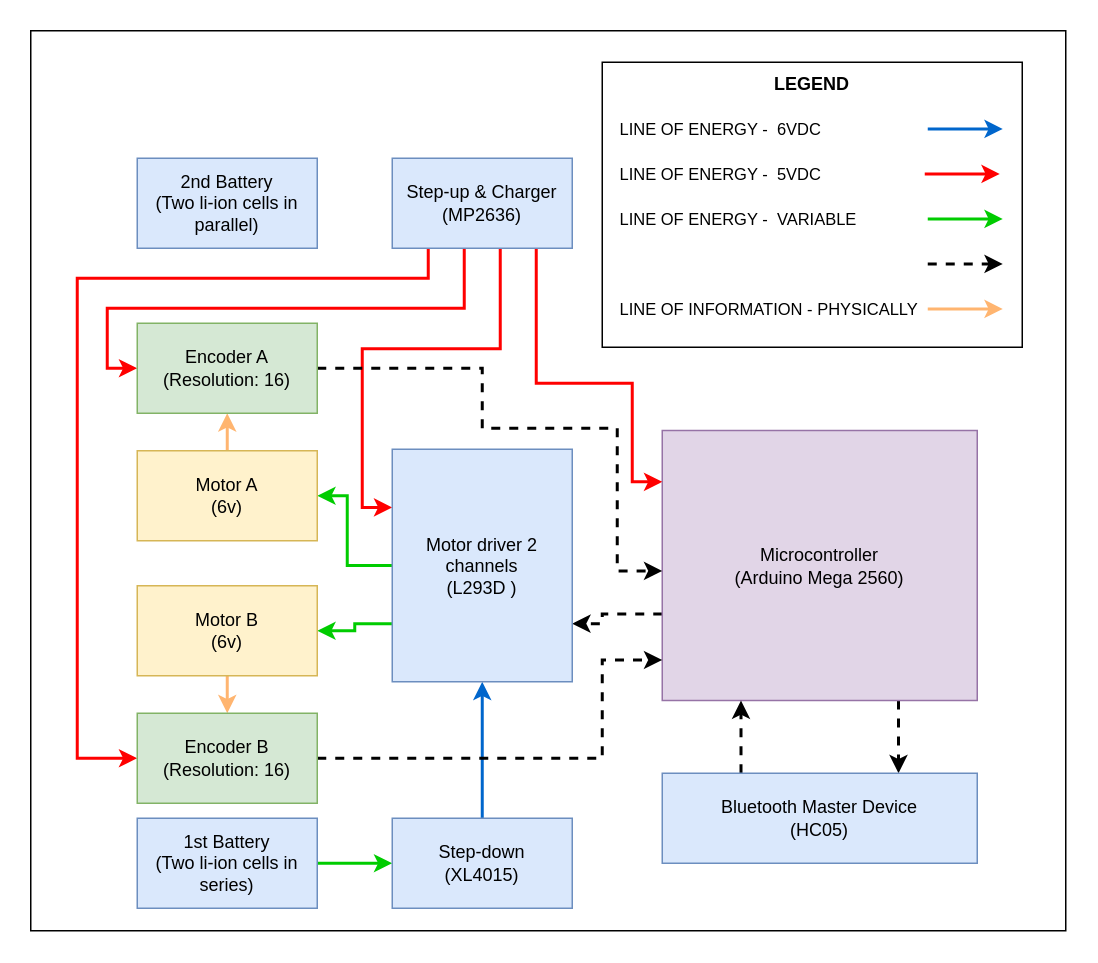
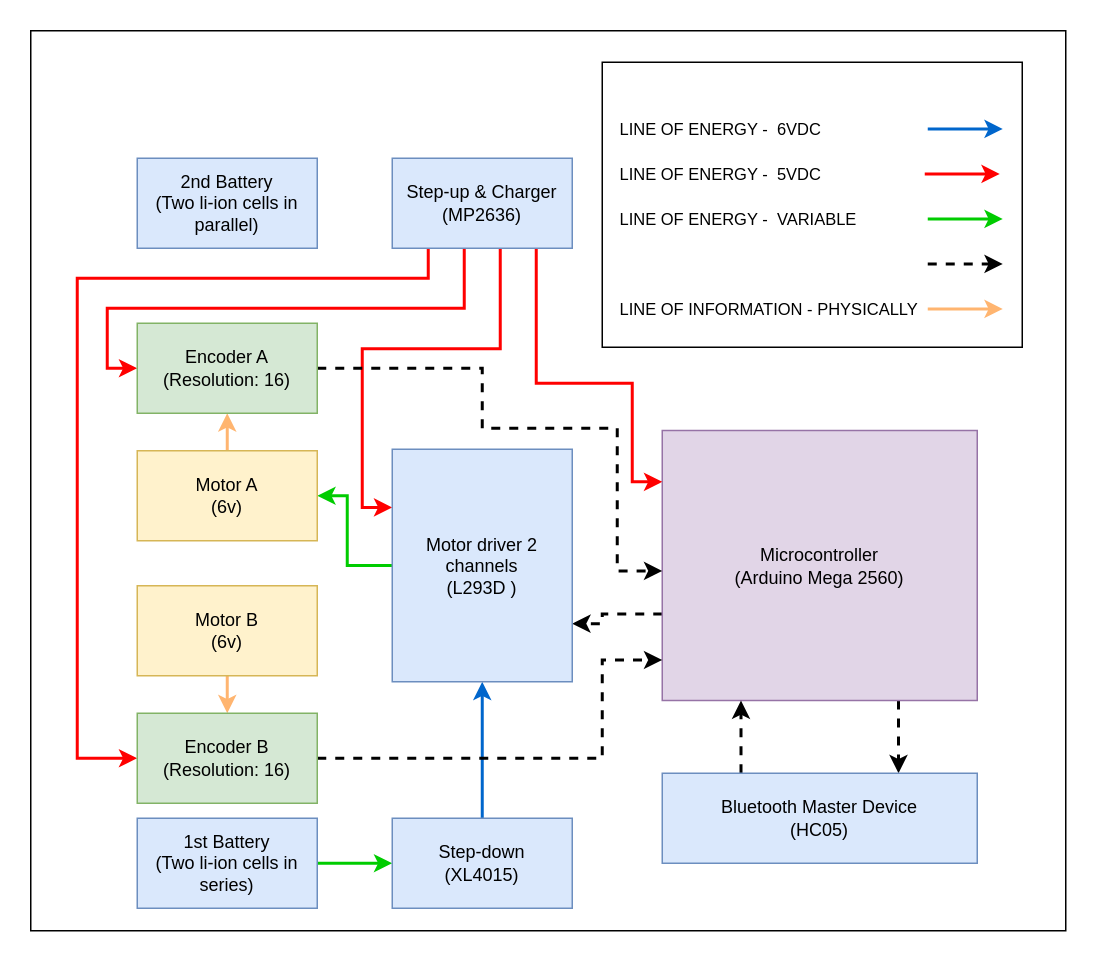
(812, 85) -> none
(358, 624) -> none
